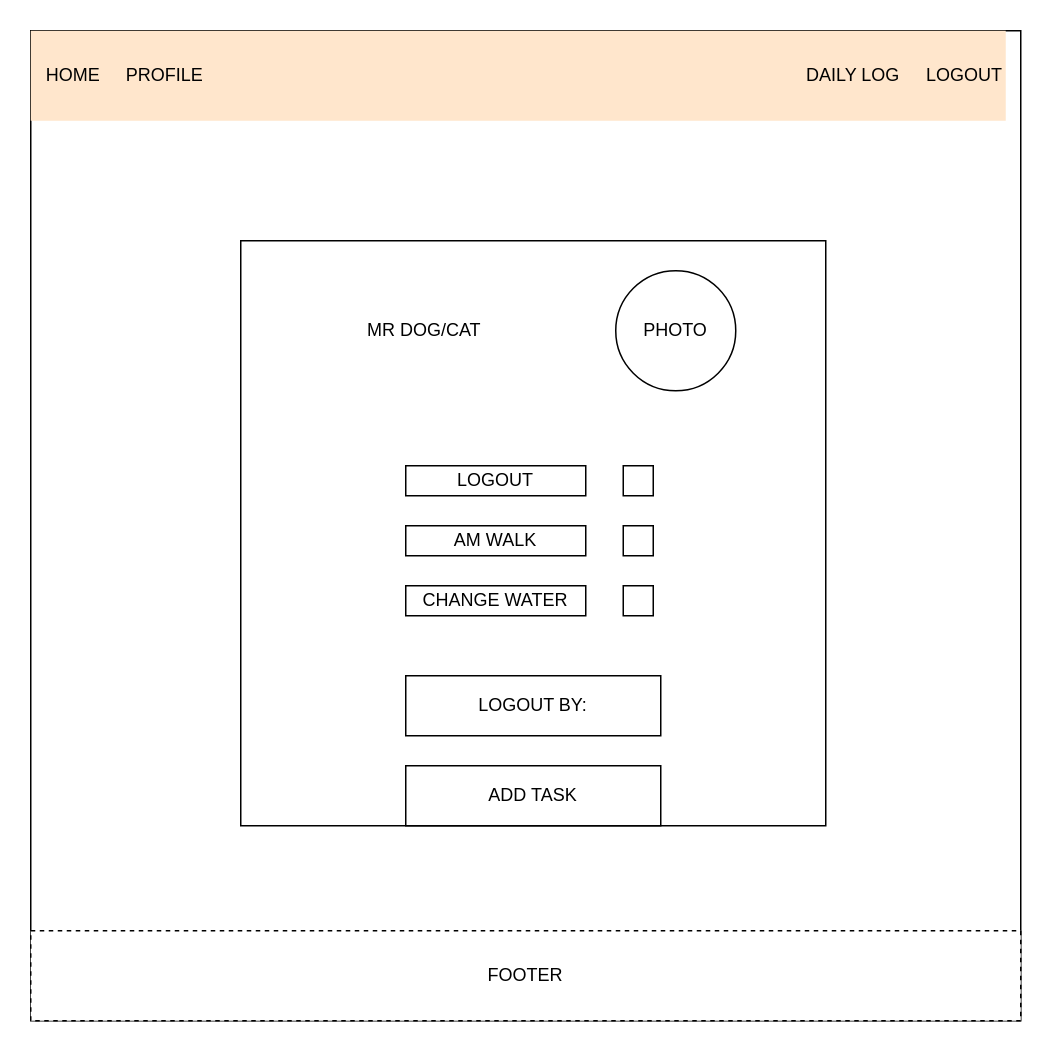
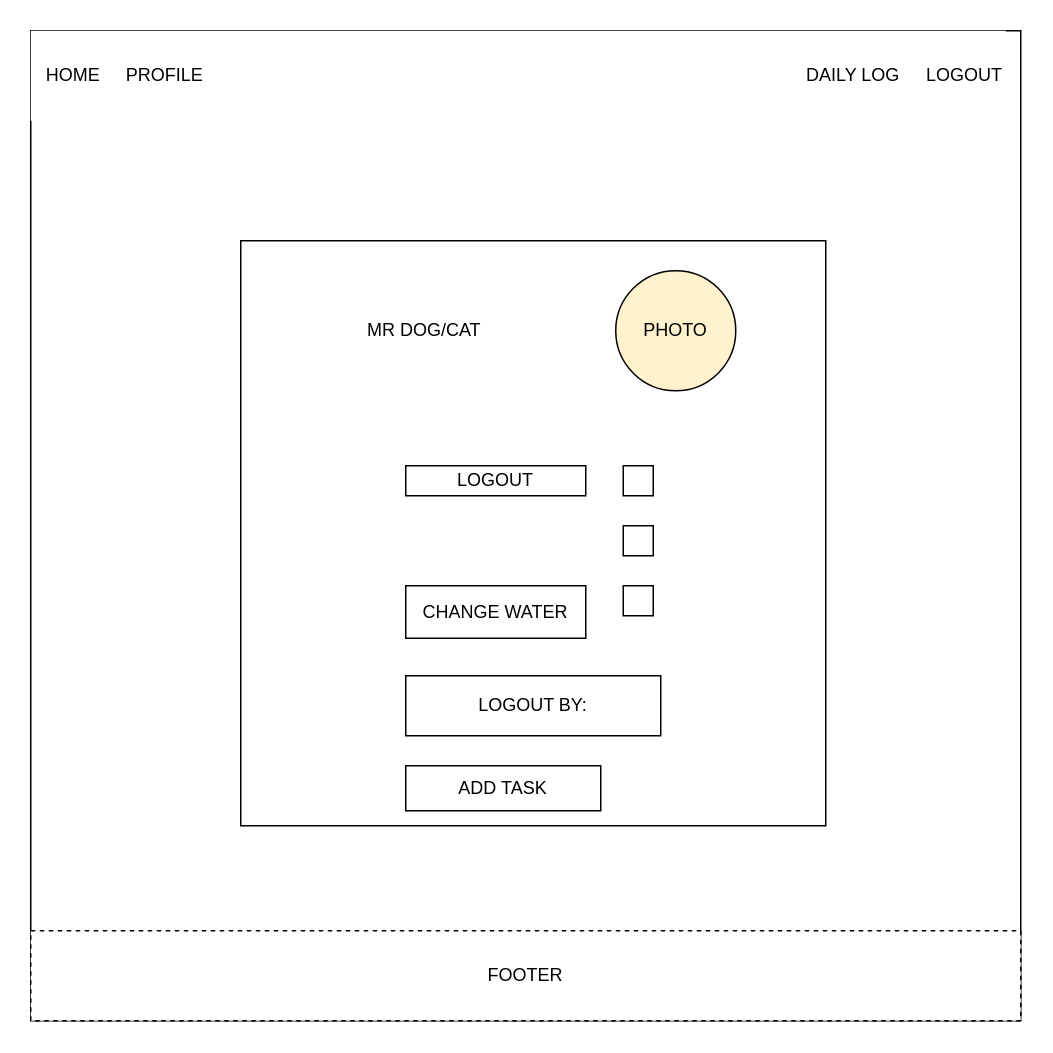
(518, 76) -> (518, 76)
(676, 331) -> (676, 331)
(496, 541) -> none
(496, 601) -> (496, 612)
(533, 796) -> (503, 788)
